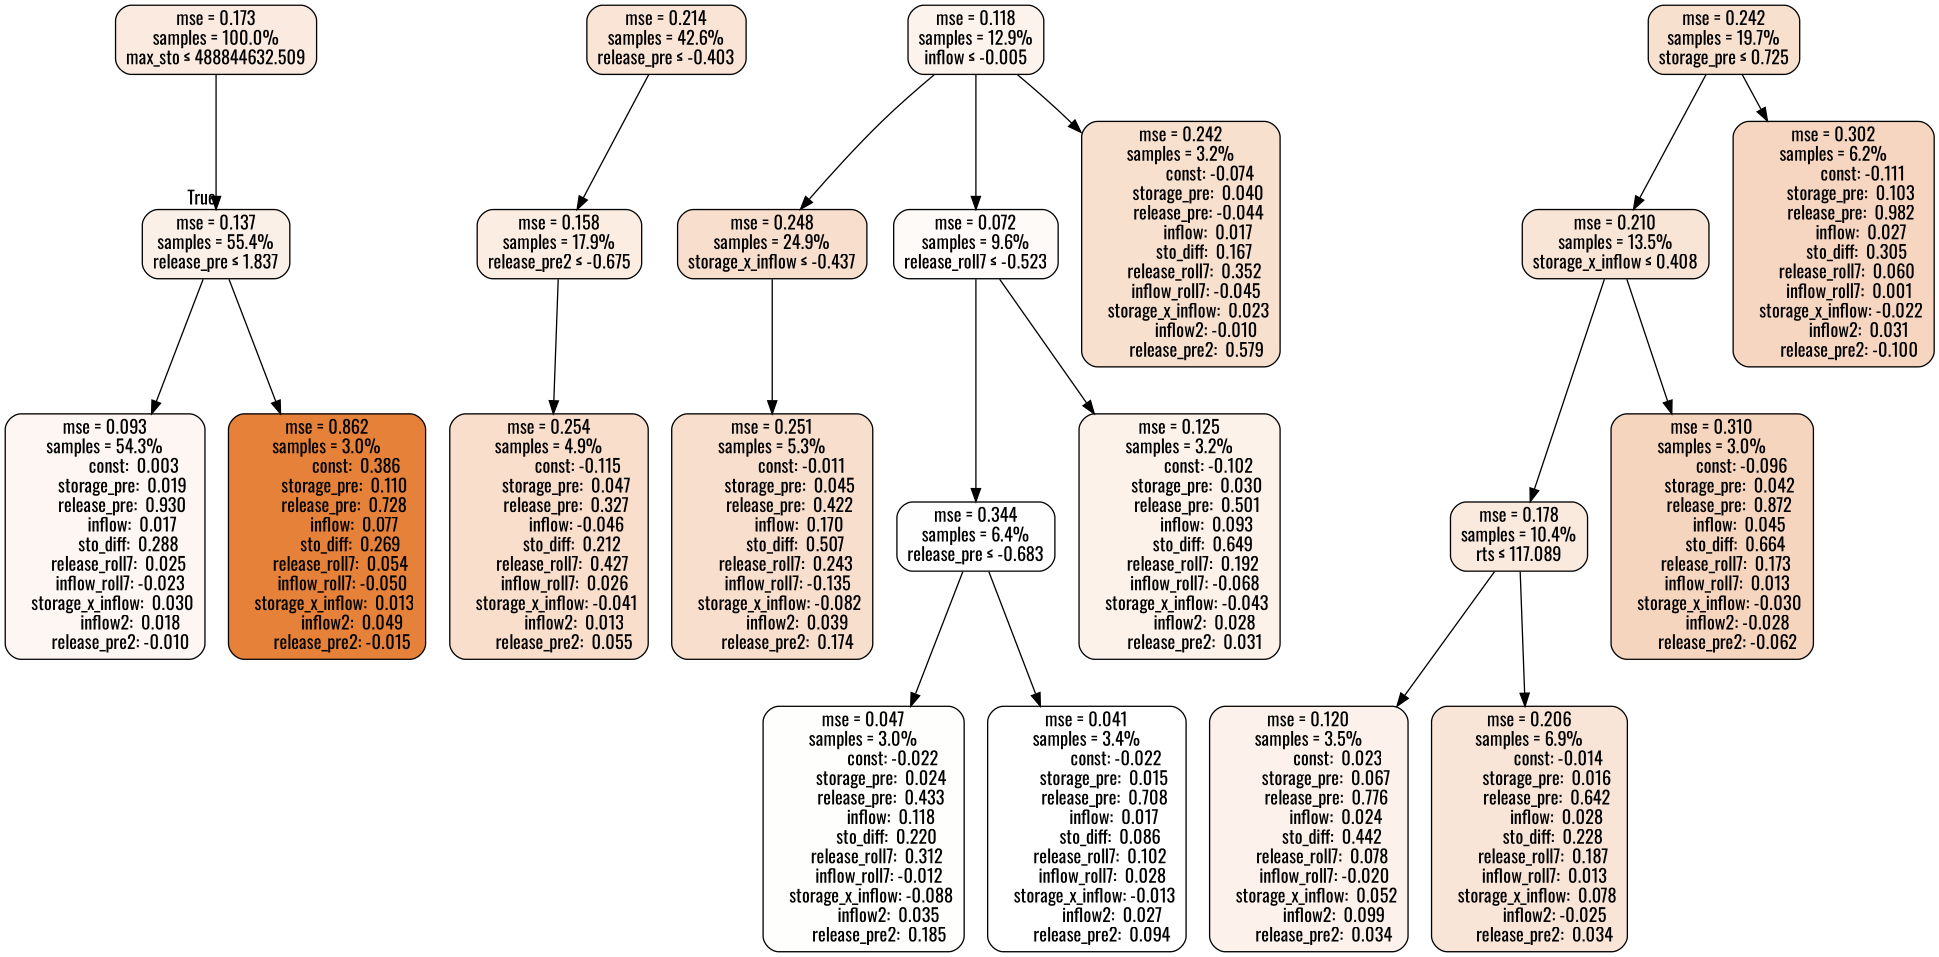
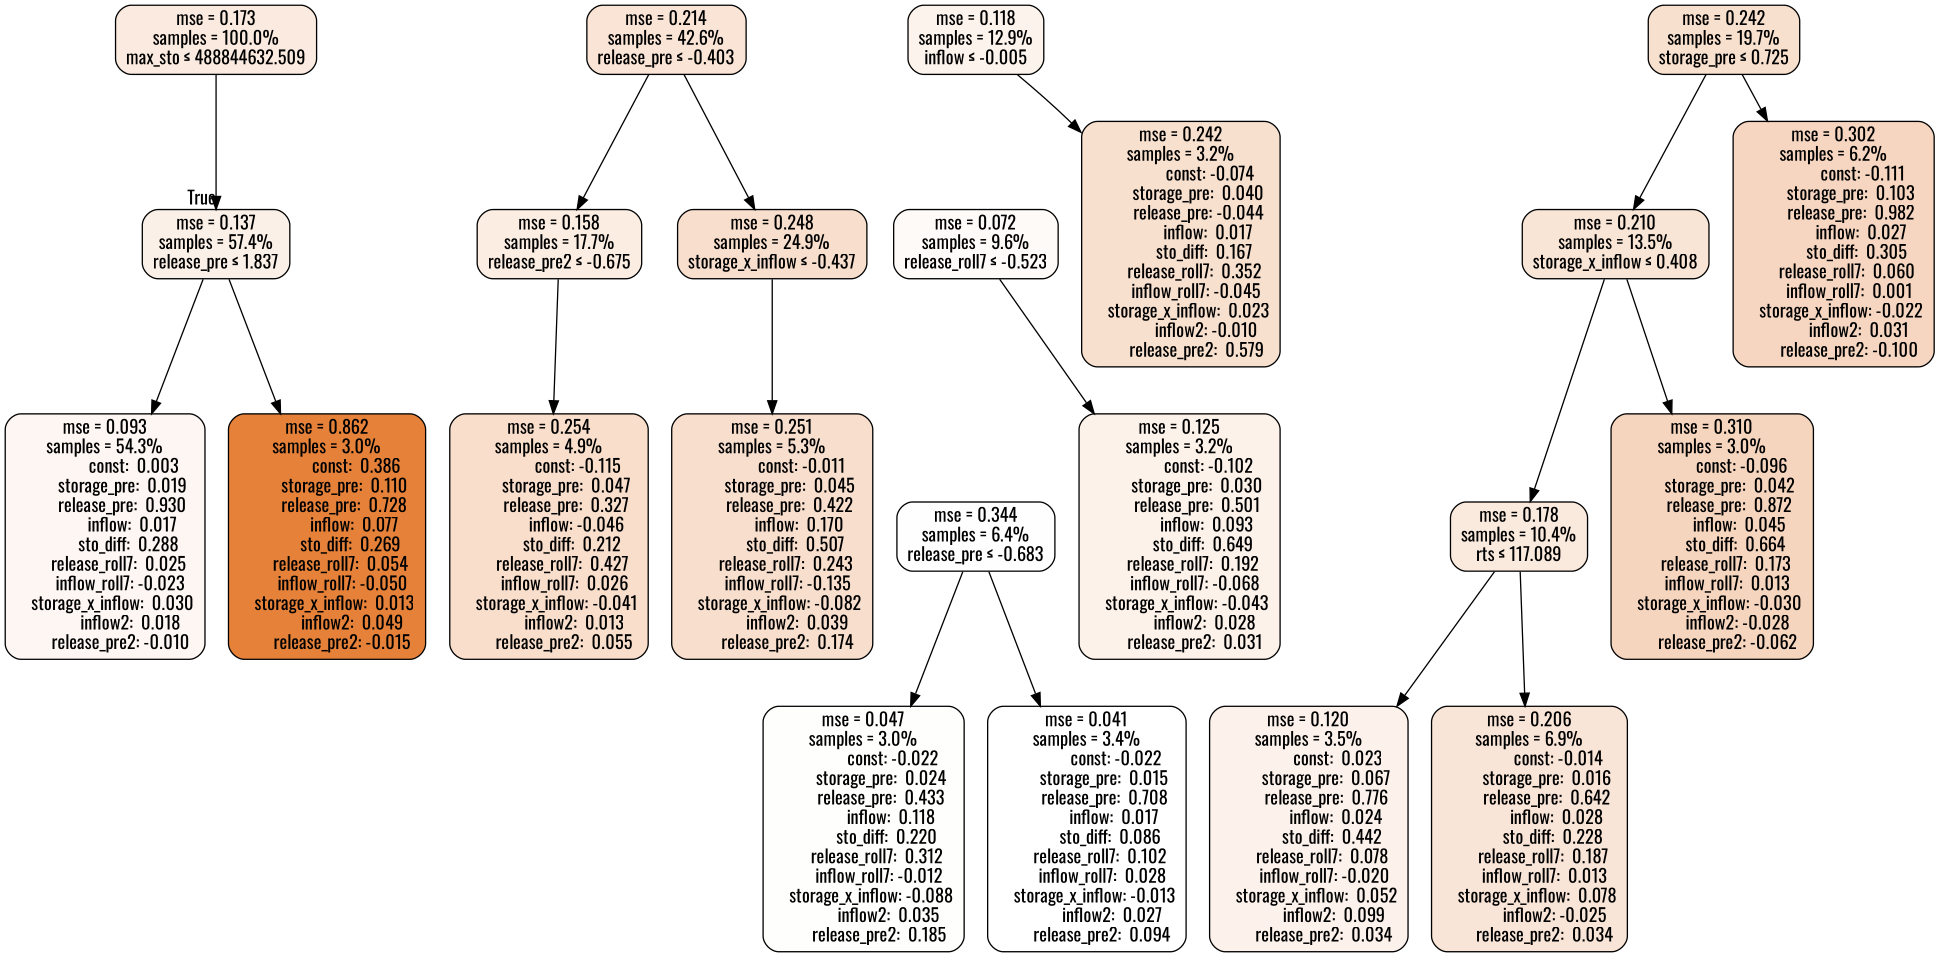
(869, 134) -> (716, 136)
(976, 135) -> none
(216, 244) -> (216, 244)
(559, 244) -> (559, 244)
(976, 384) -> none
